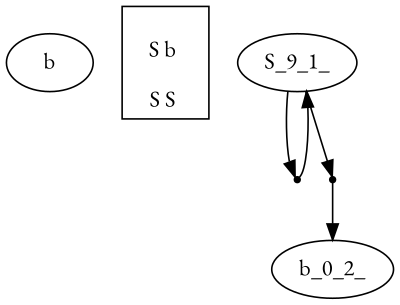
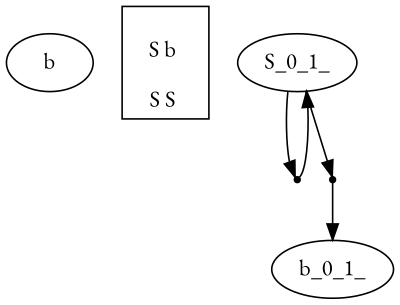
(297, 63) -> (297, 63)
(333, 269) -> (333, 269)
